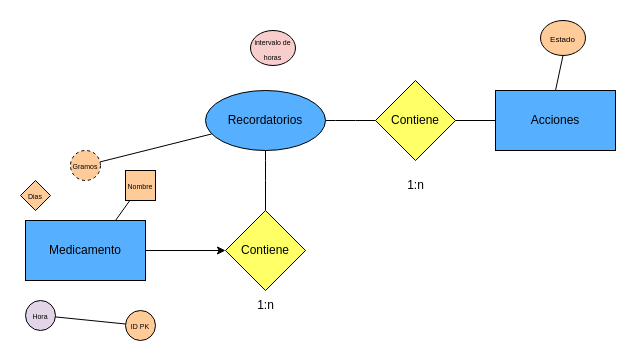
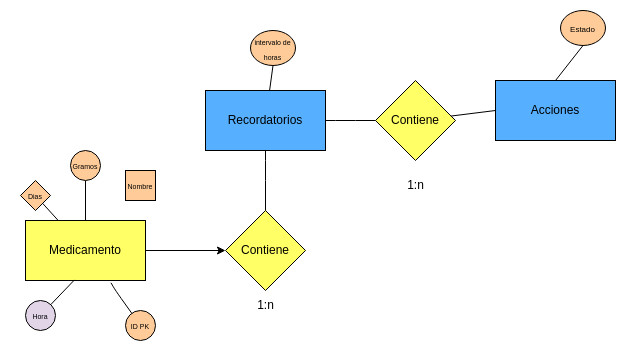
(563, 38) -> (583, 28)
(273, 48) -> (273, 48)
none -> (271, 79)
(266, 121) -> (266, 121)
(556, 121) -> (556, 111)
(155, 148) -> (86, 201)
(86, 166) -> (86, 166)
(123, 211) -> none
none -> (50, 212)
(86, 251) -> (86, 251)
none -> (122, 300)
(91, 320) -> (63, 292)
